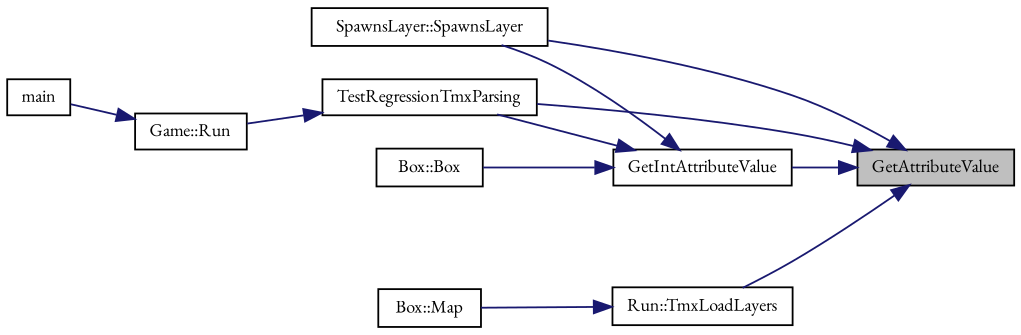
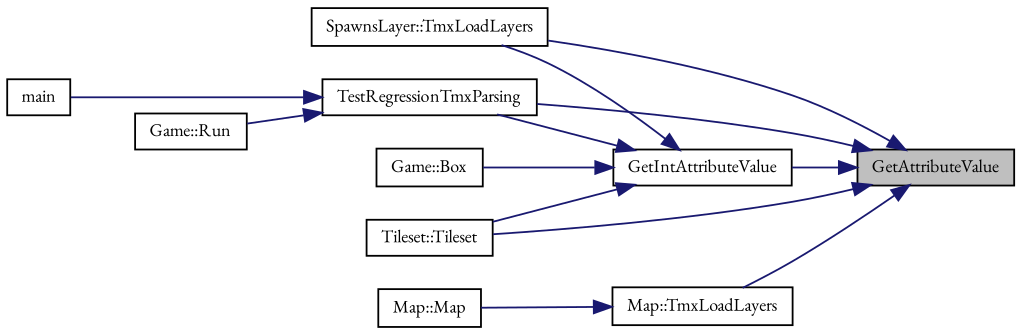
(430, 27) -> (430, 27)
(94, 110) -> (187, 97)
(430, 168) -> (430, 168)
none -> (430, 238)
(703, 306) -> (703, 306)
(430, 308) -> (430, 308)
